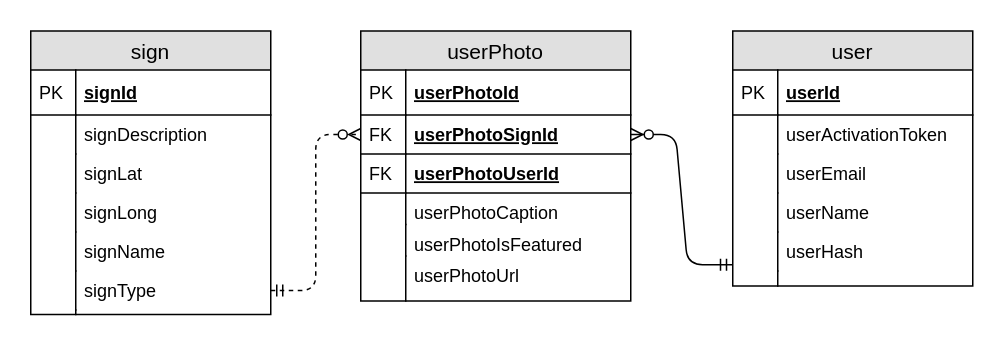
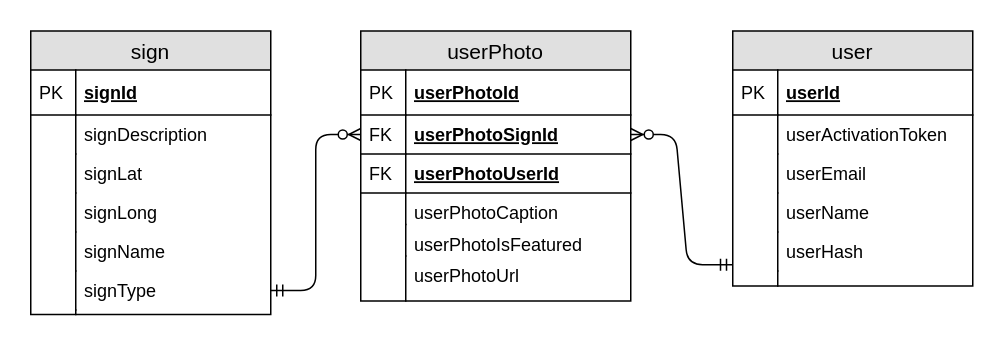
(316, 225) -> (316, 225)
